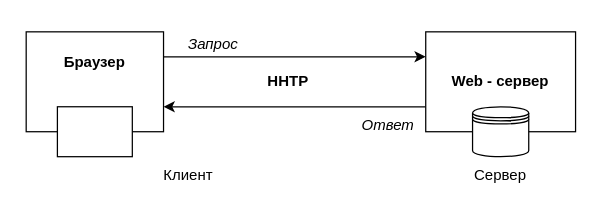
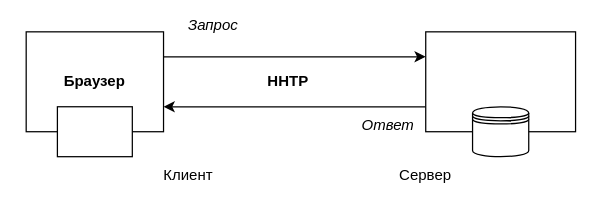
(213, 44) -> (213, 26)
(94, 63) -> (94, 82)
(501, 82) -> none
(501, 176) -> (426, 176)
